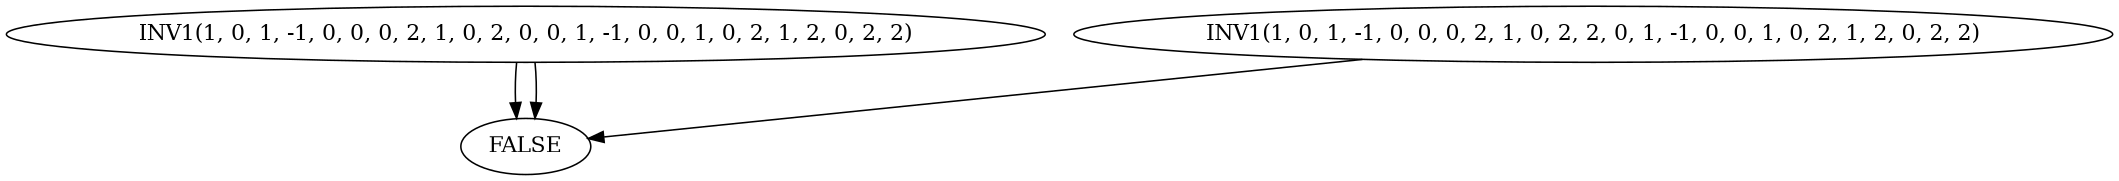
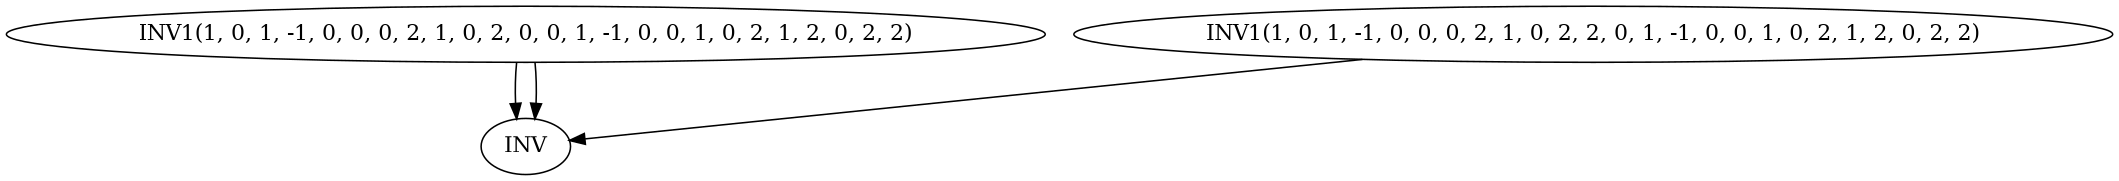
(526, 146) -> (526, 146)
